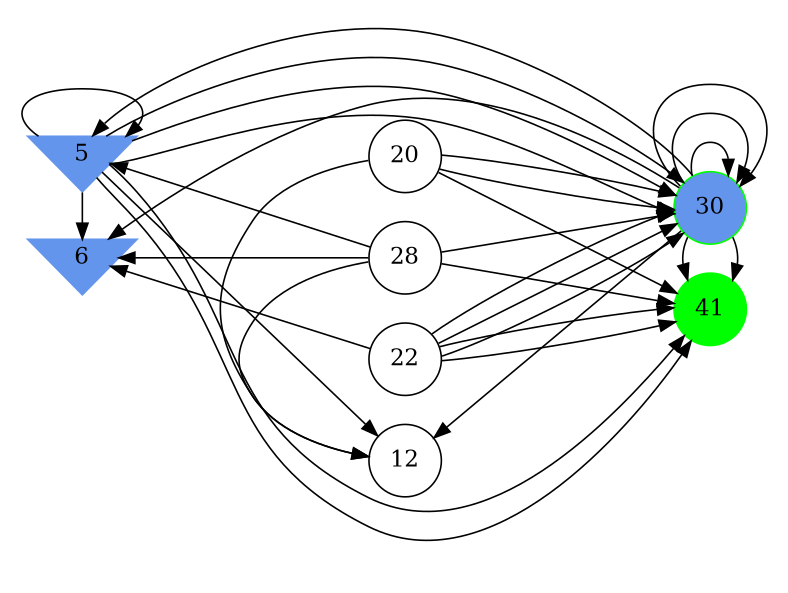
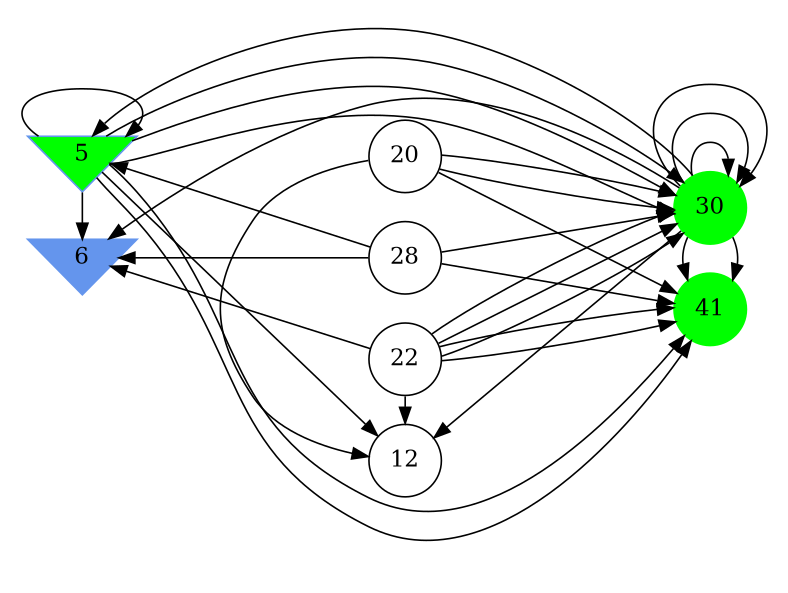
(82, 155) -> (82, 155)
(710, 208) -> (710, 208)
(242, 343) -> (405, 402)
